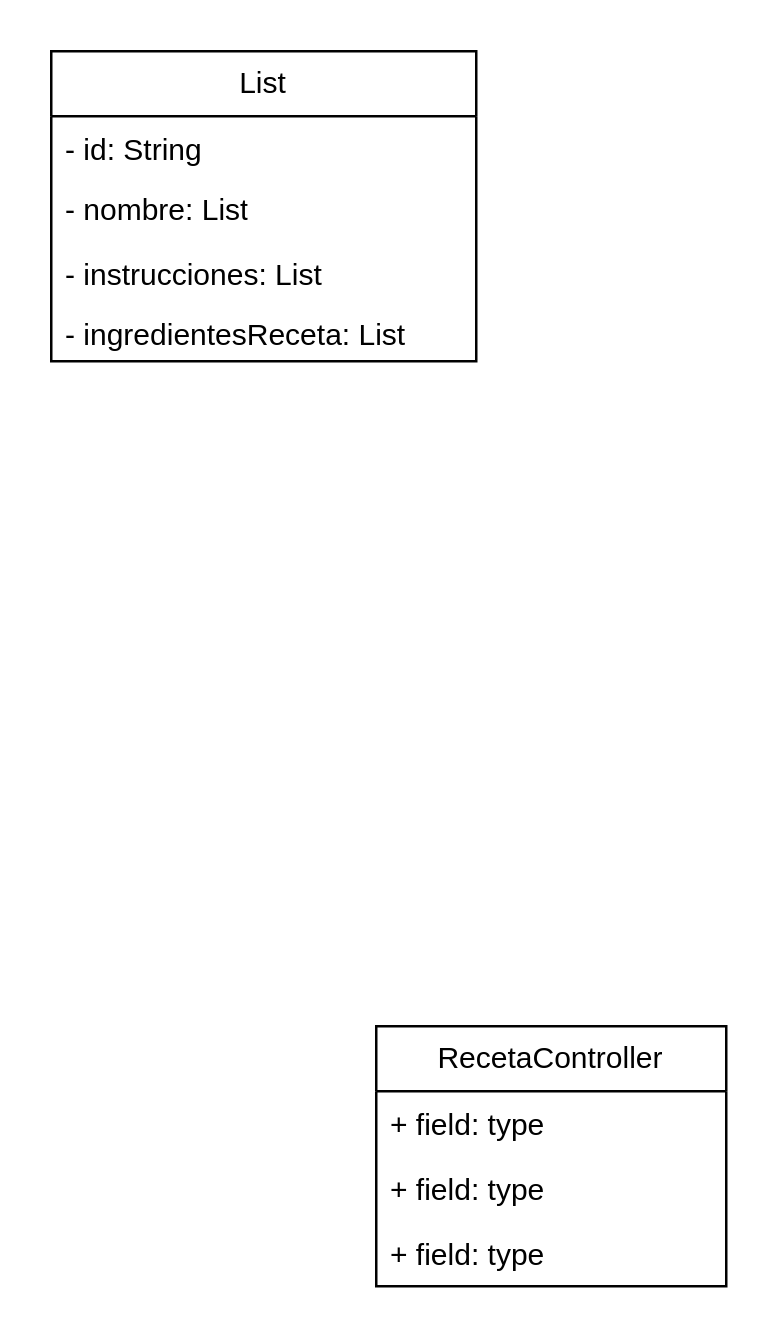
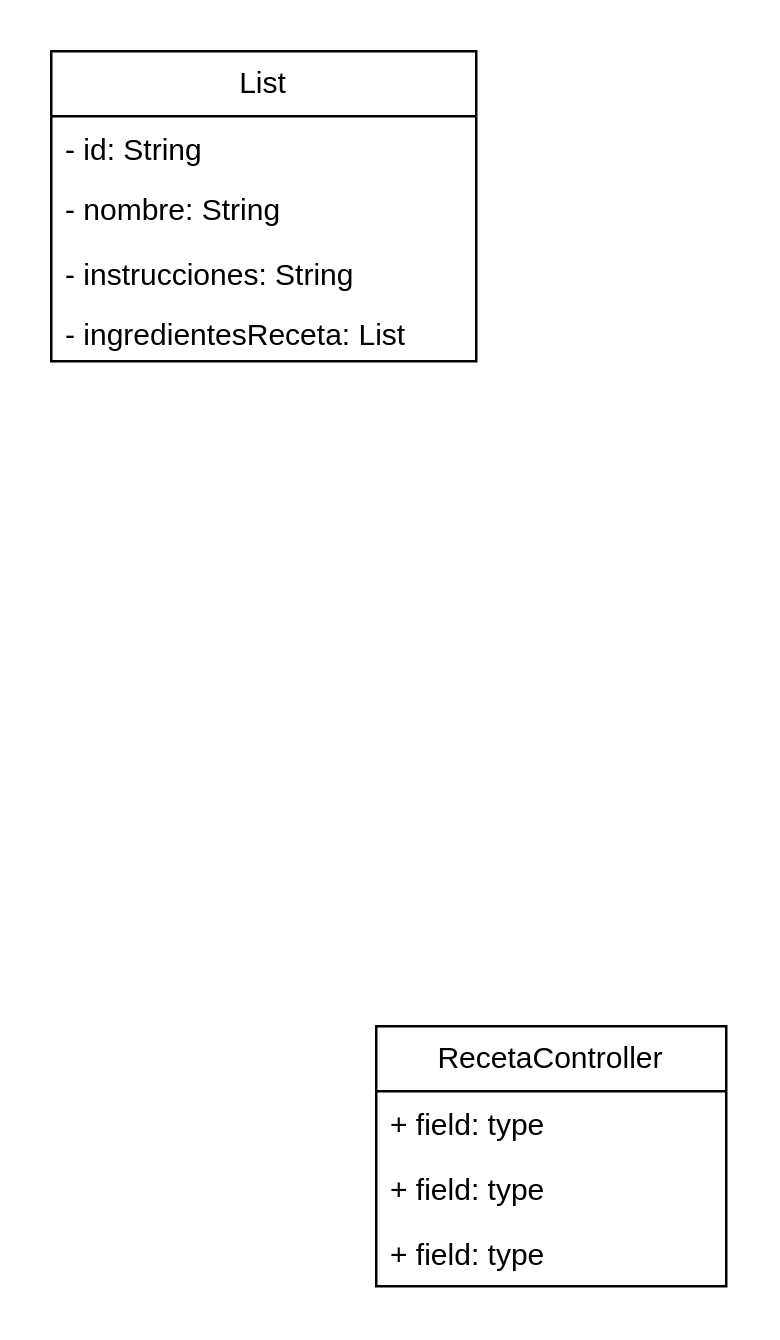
(168, 212) -> (185, 212)
(219, 277) -> (236, 277)
